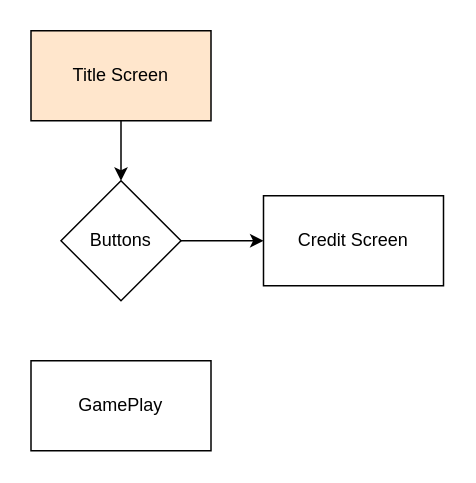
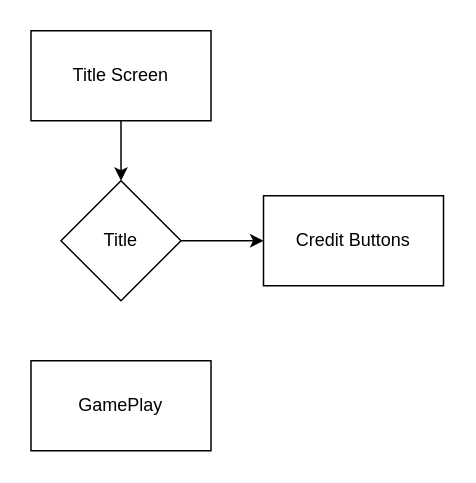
(121, 76) -> (121, 76)
(121, 241) -> (121, 241)
(353, 241) -> (353, 241)
